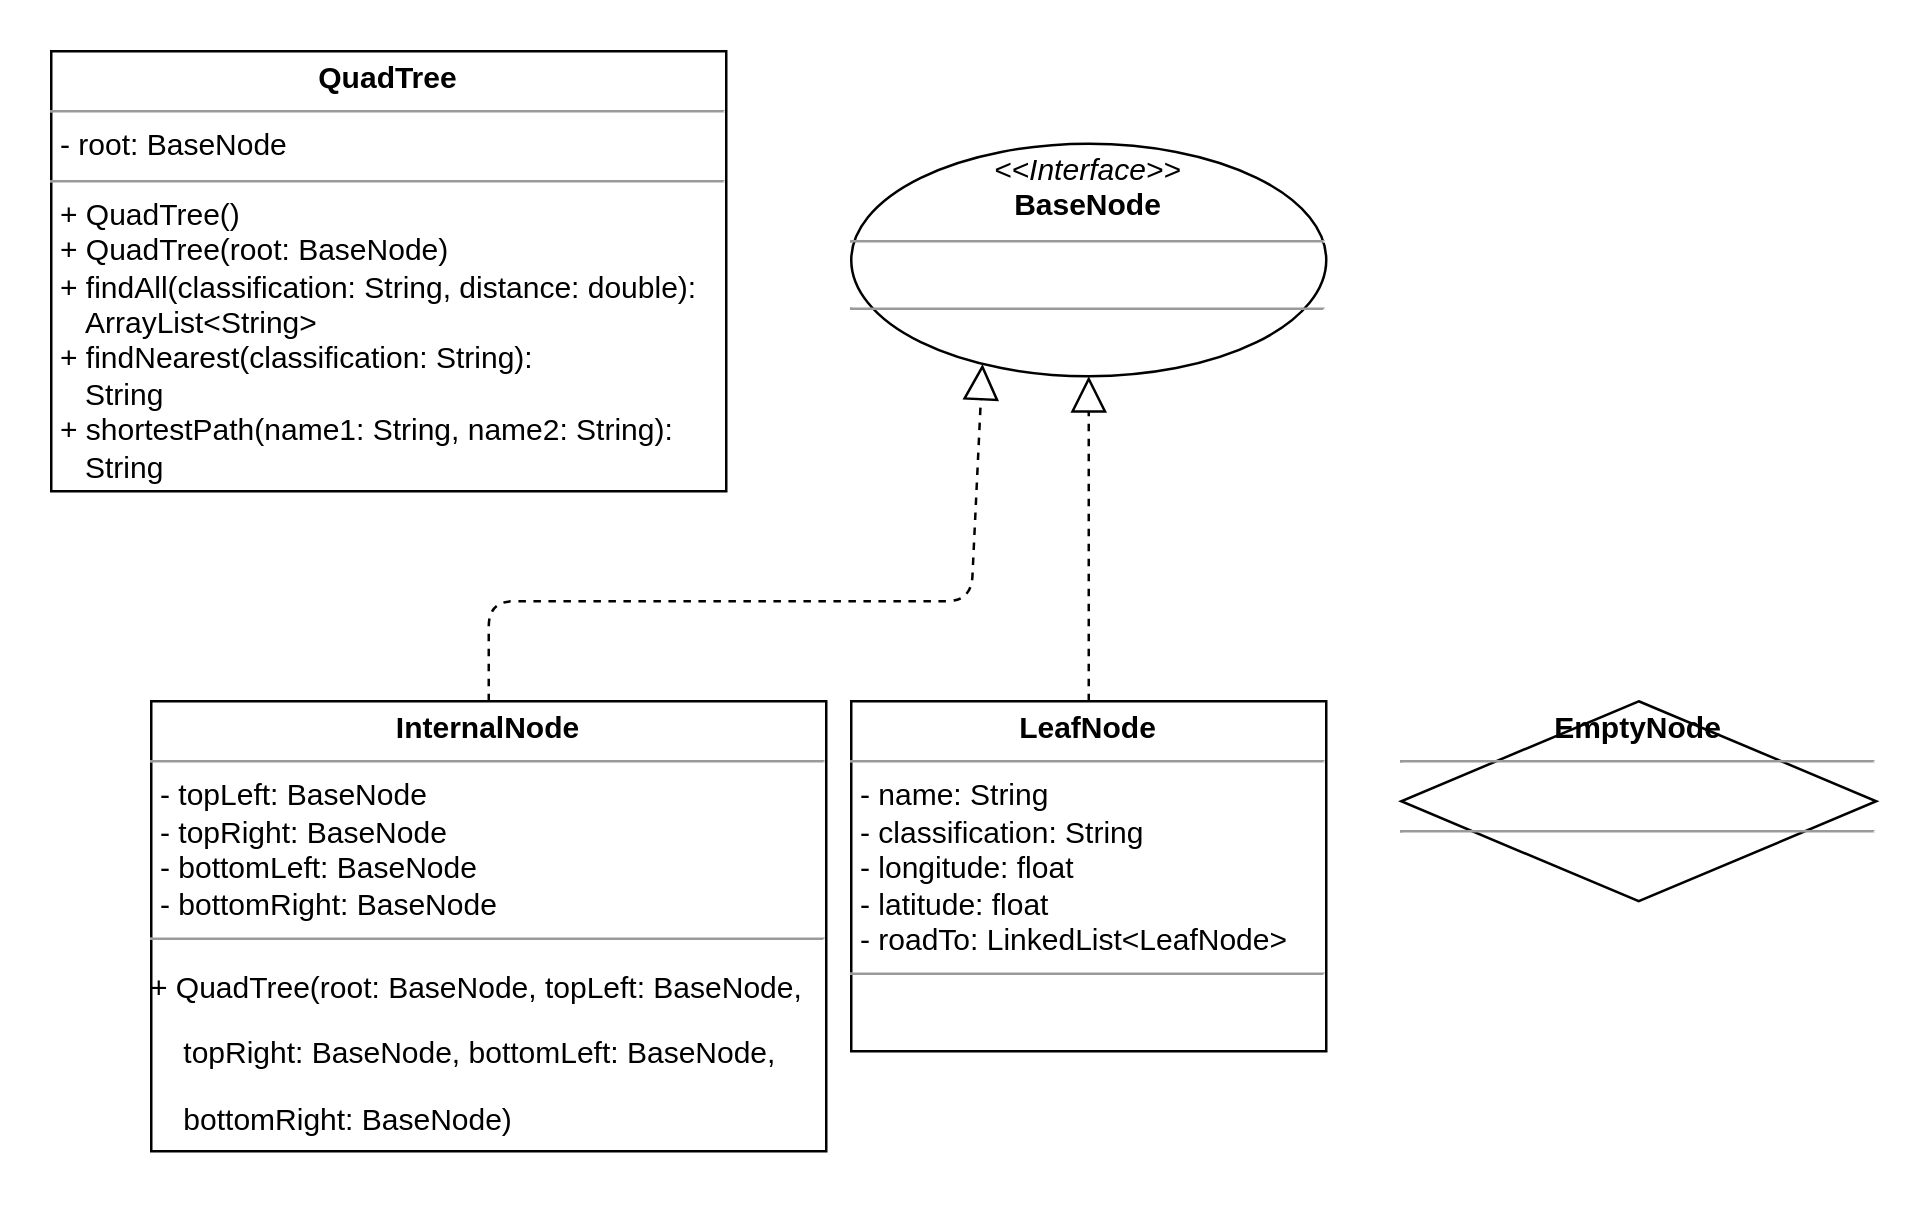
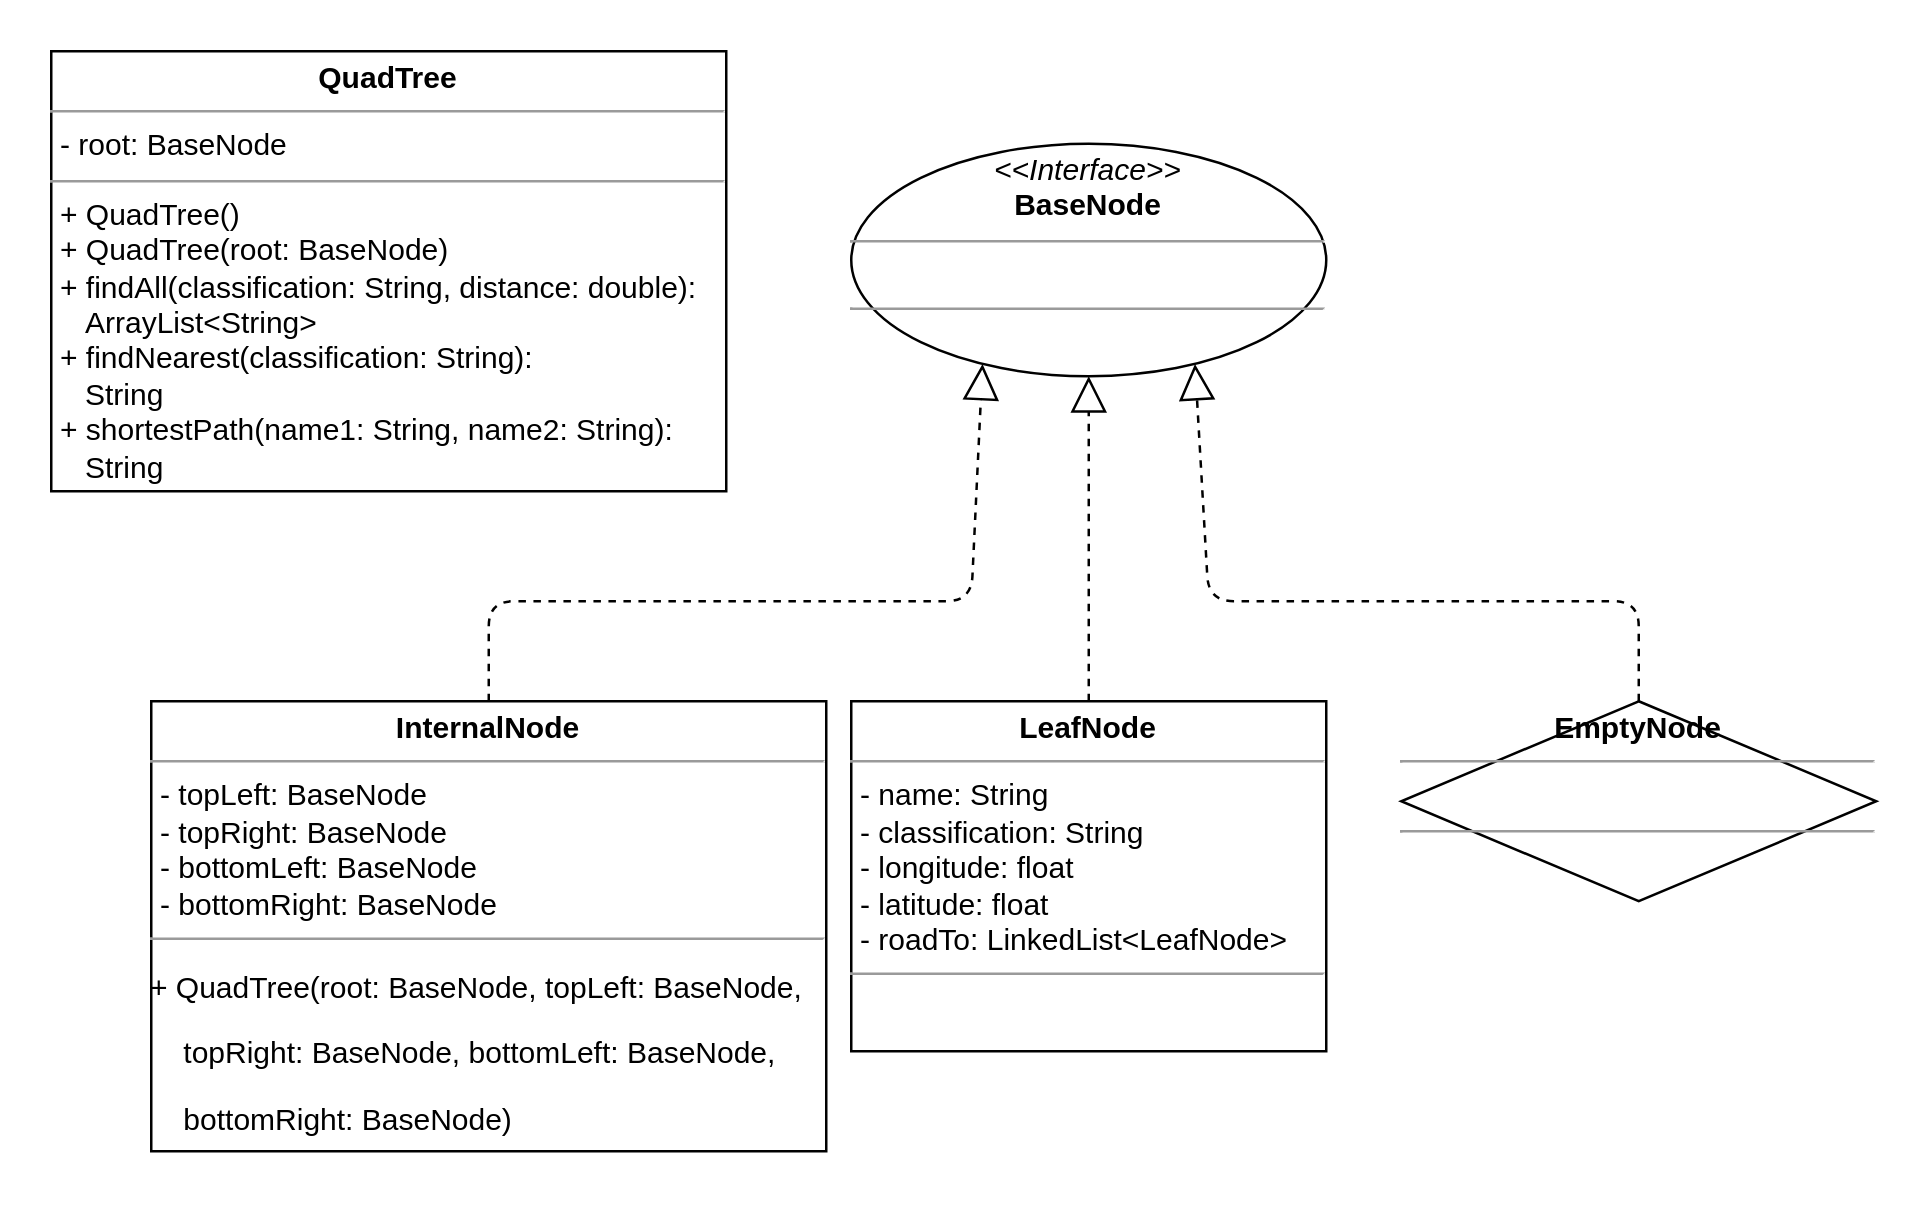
none -> (1370, 601)
